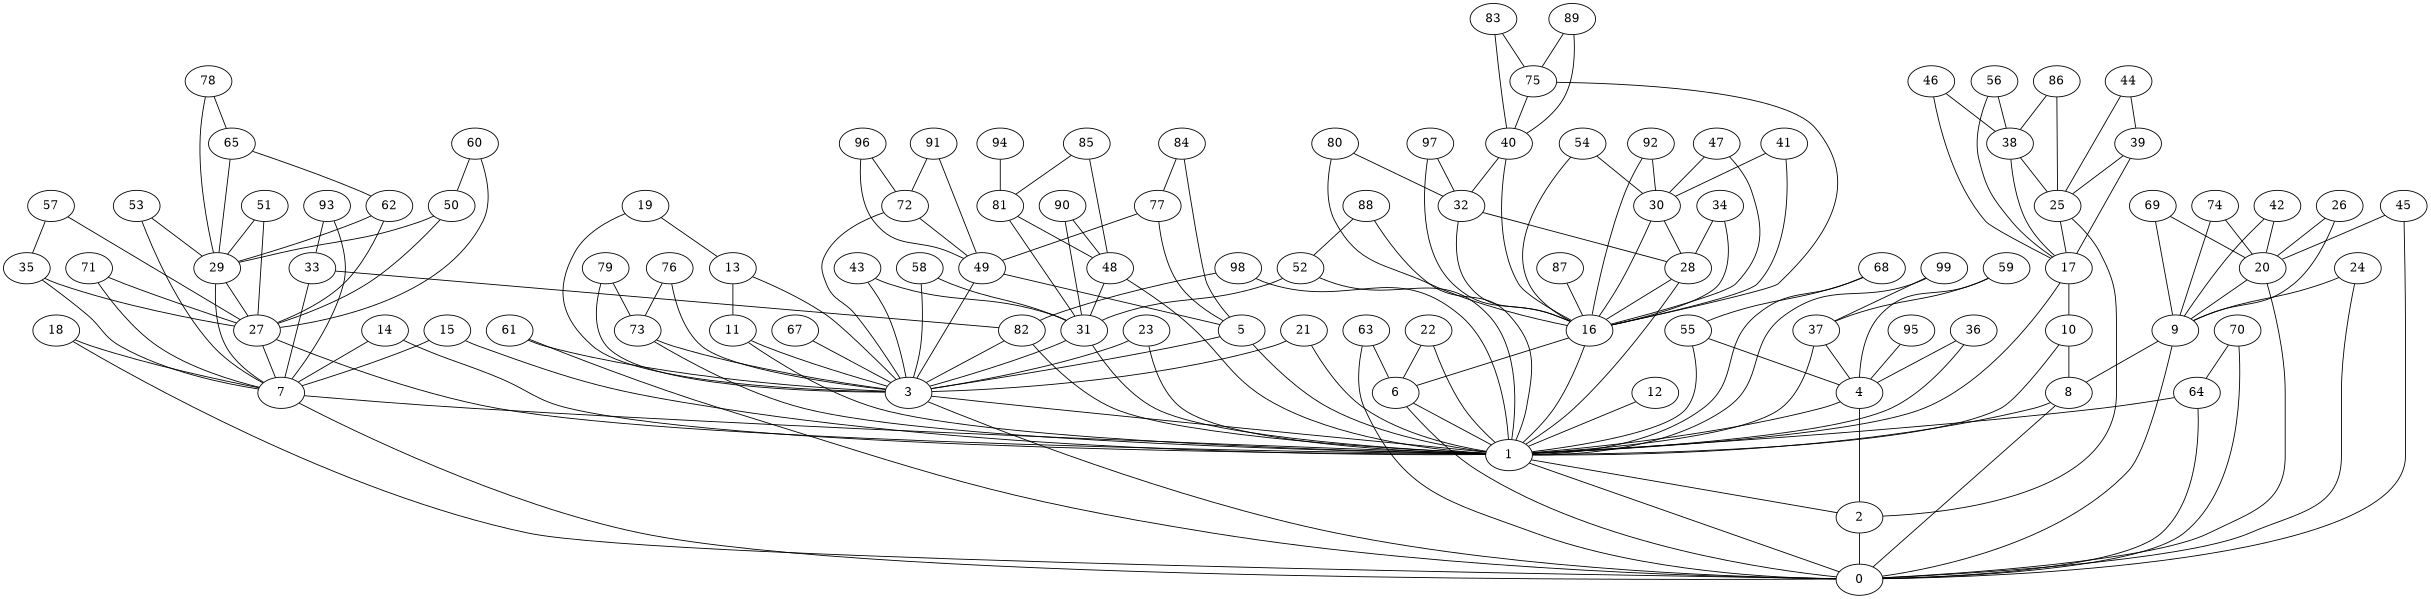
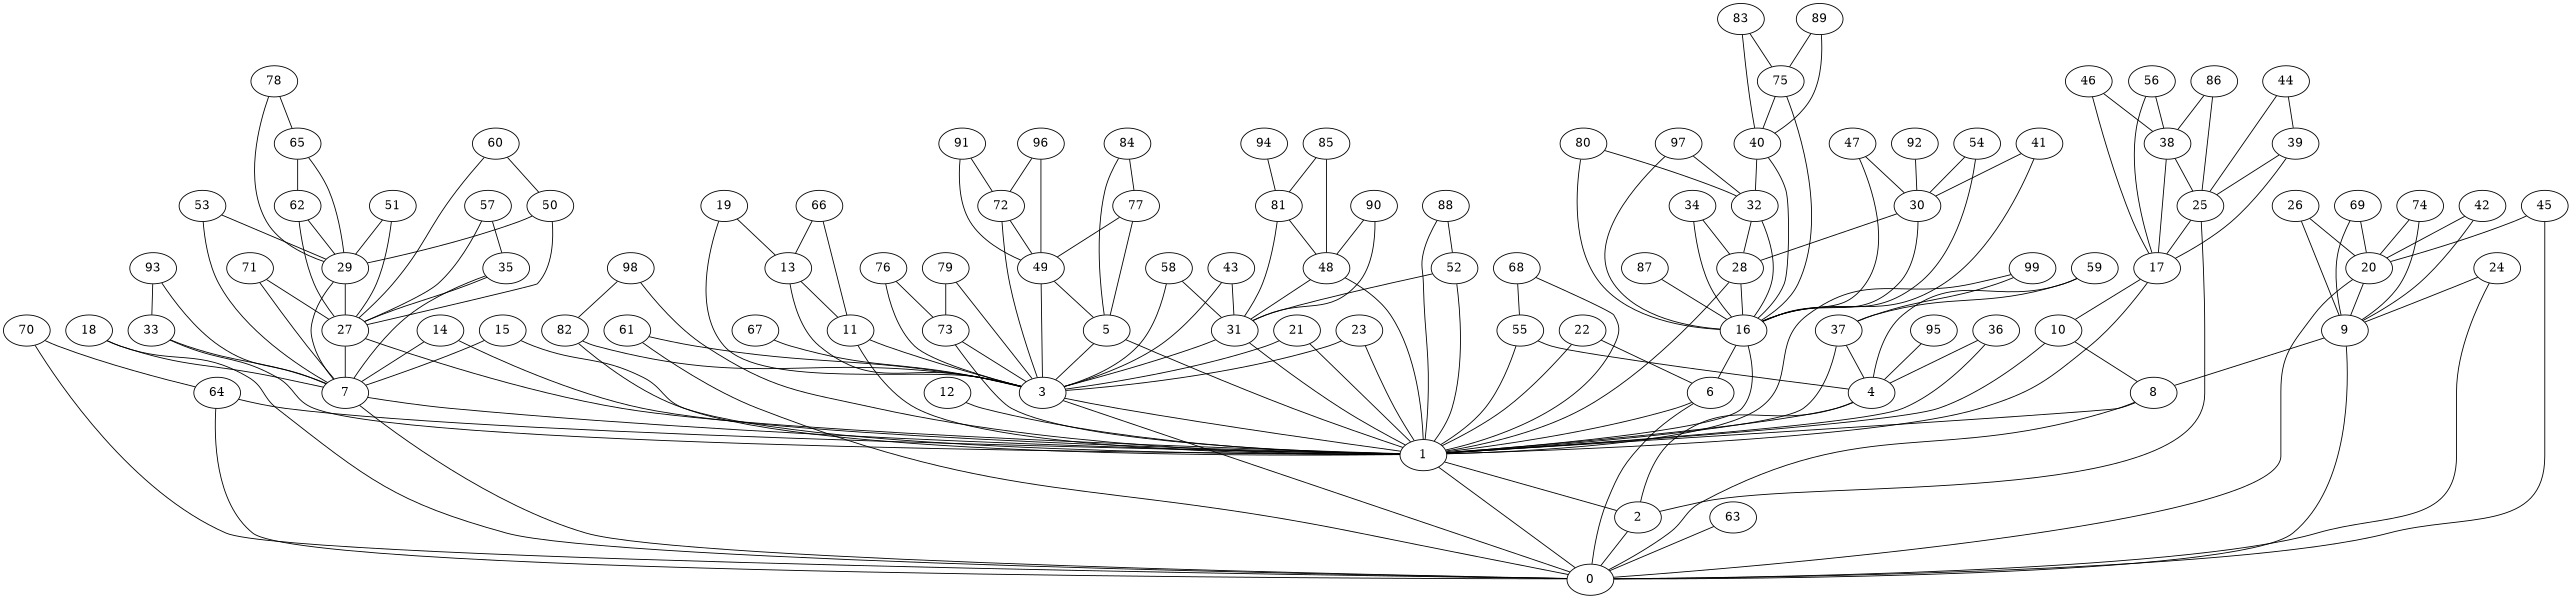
none -> (819, 206)
(1611, 234) -> none
(667, 299) -> (775, 444)
(1381, 362) -> none
